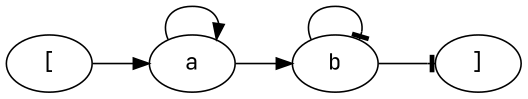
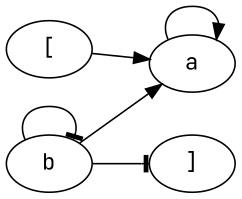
(256, 64) -> (114, 118)
